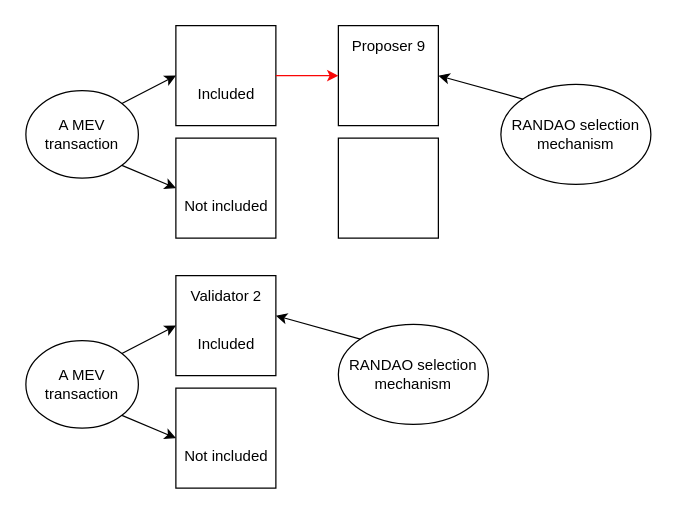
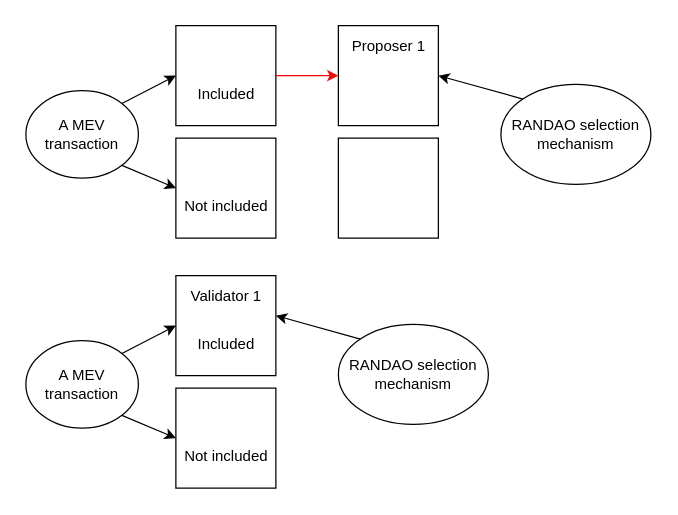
(389, 47) -> (389, 47)
(226, 297) -> (226, 297)
